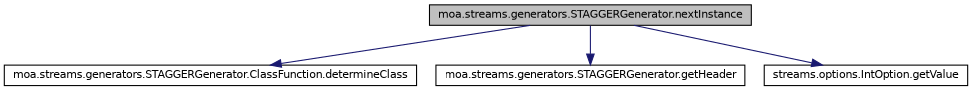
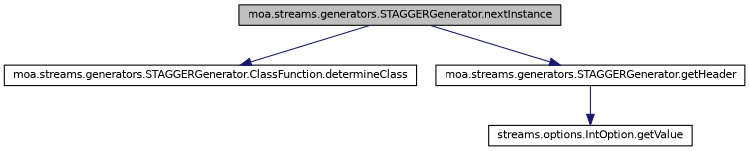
(723, 44) -> (590, 100)
